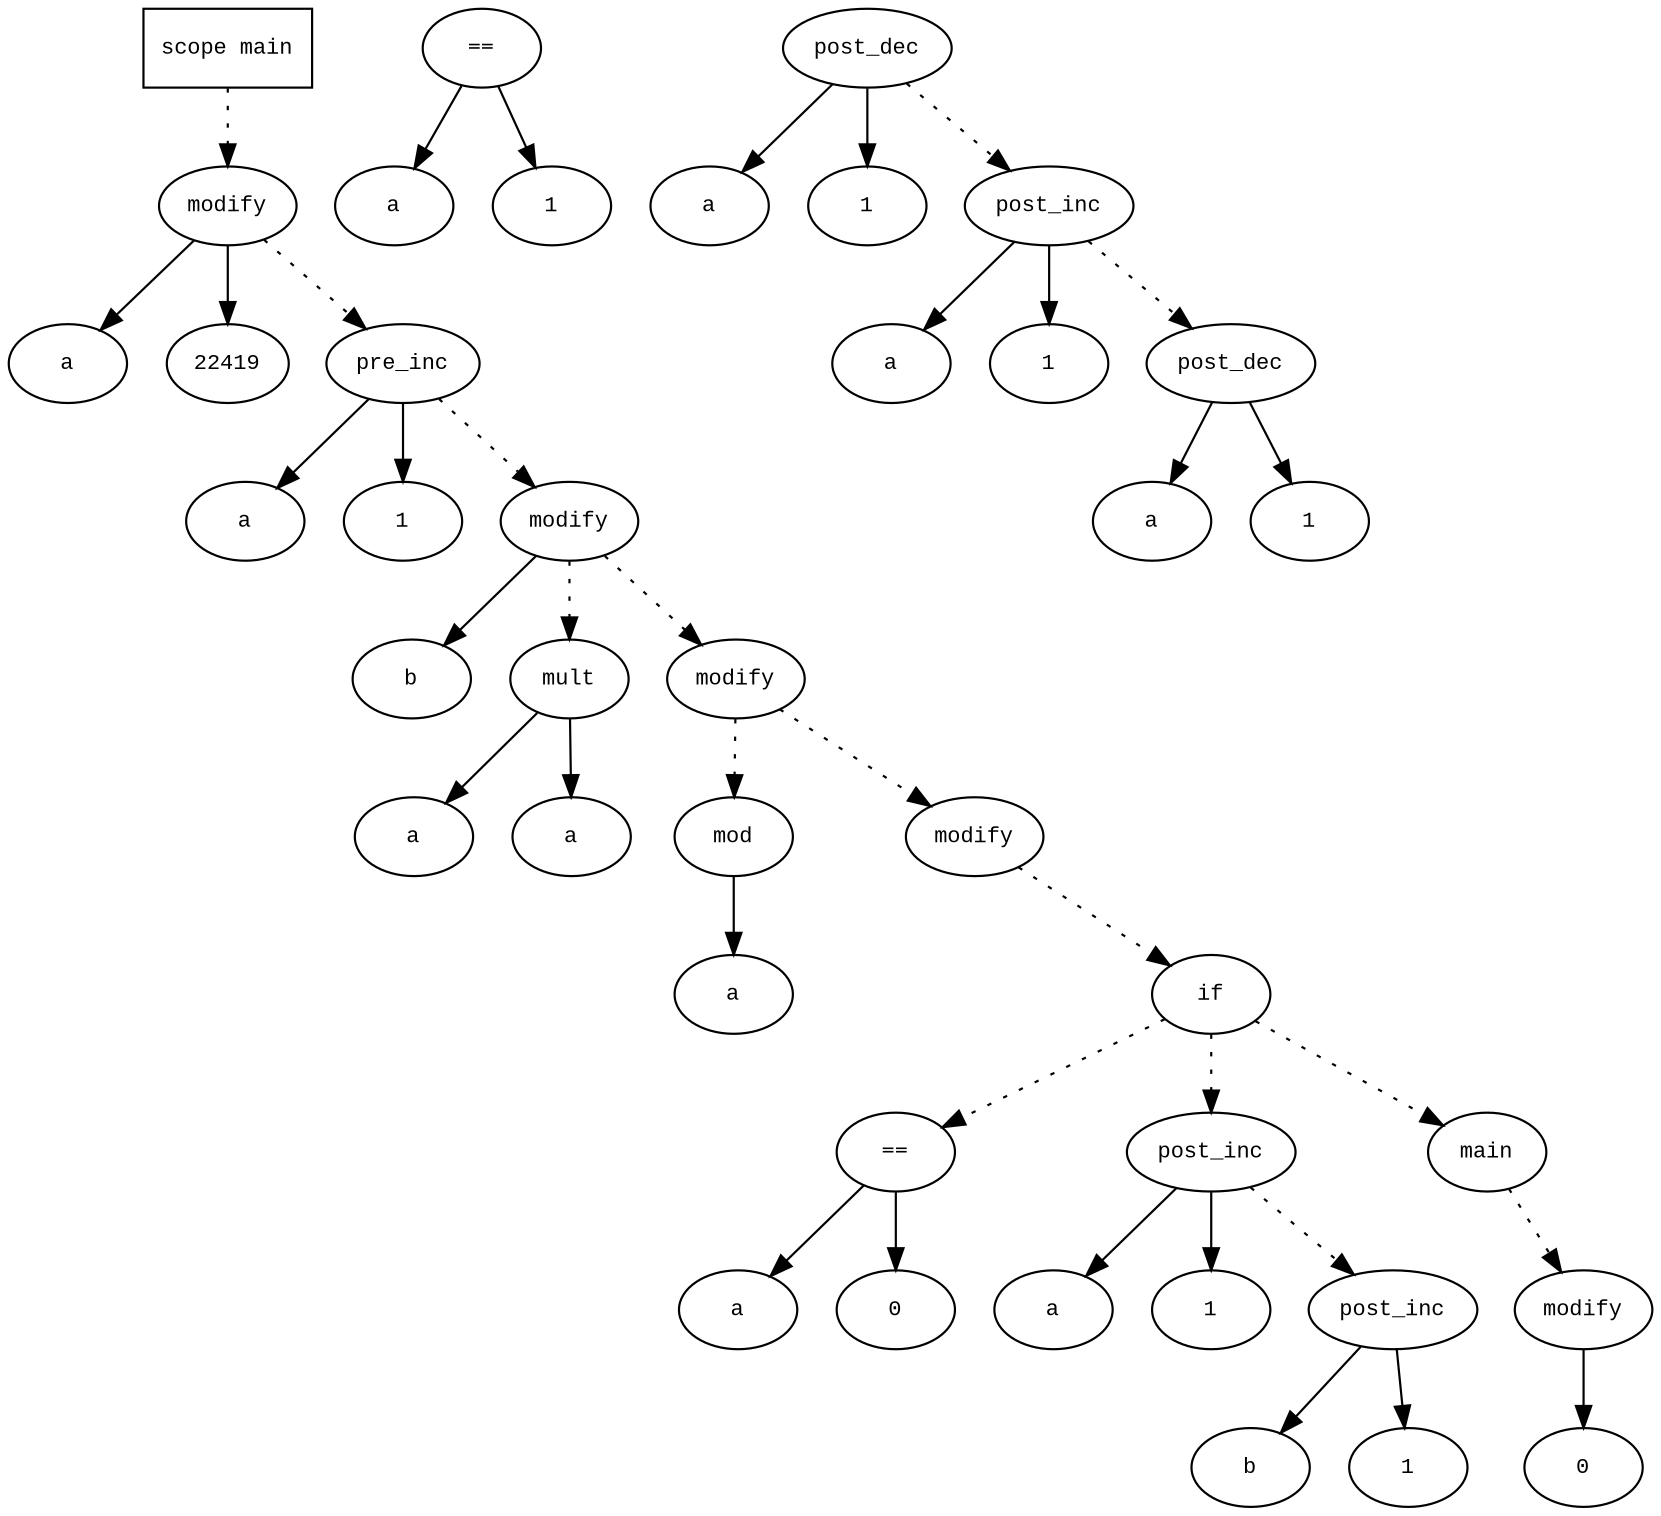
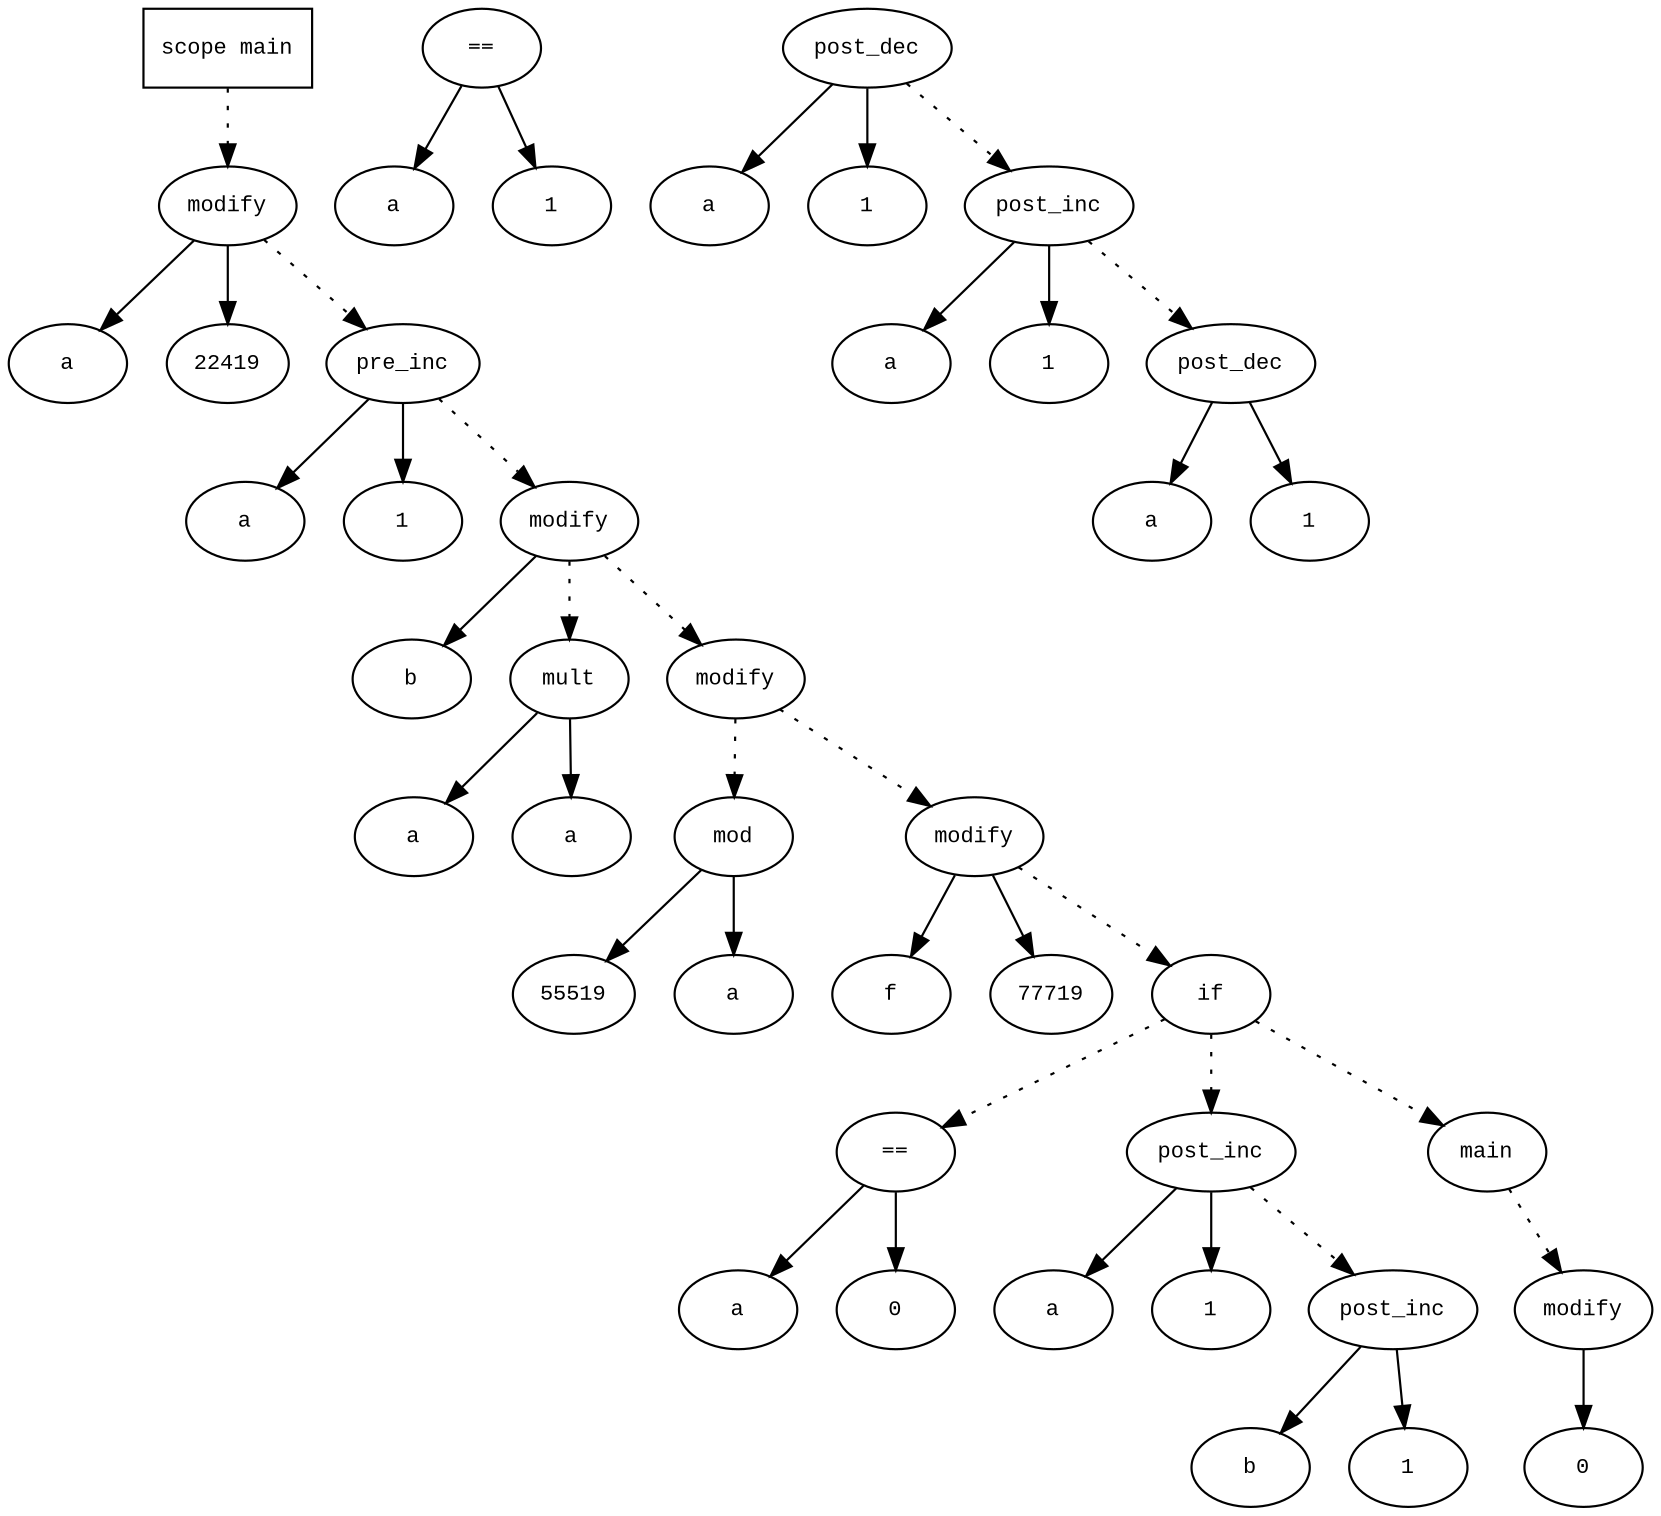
none -> (574, 994)
none -> (891, 994)
none -> (1051, 994)
